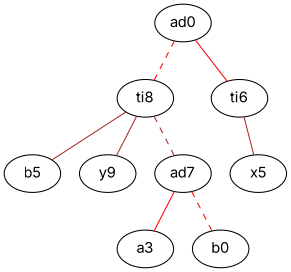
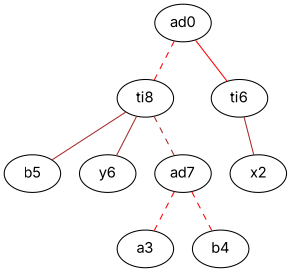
(108, 174) -> (108, 174)
(258, 174) -> (258, 174)
(164, 211) -> (164, 211)
(221, 249) -> (221, 249)
